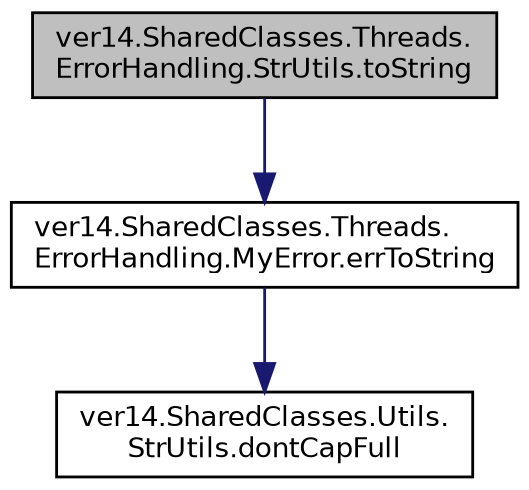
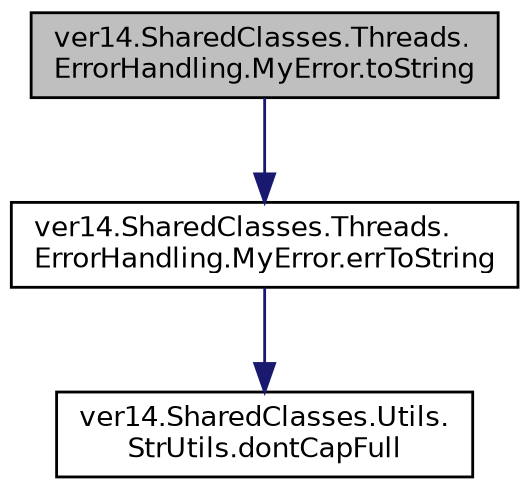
(265, 55) -> (265, 55)
